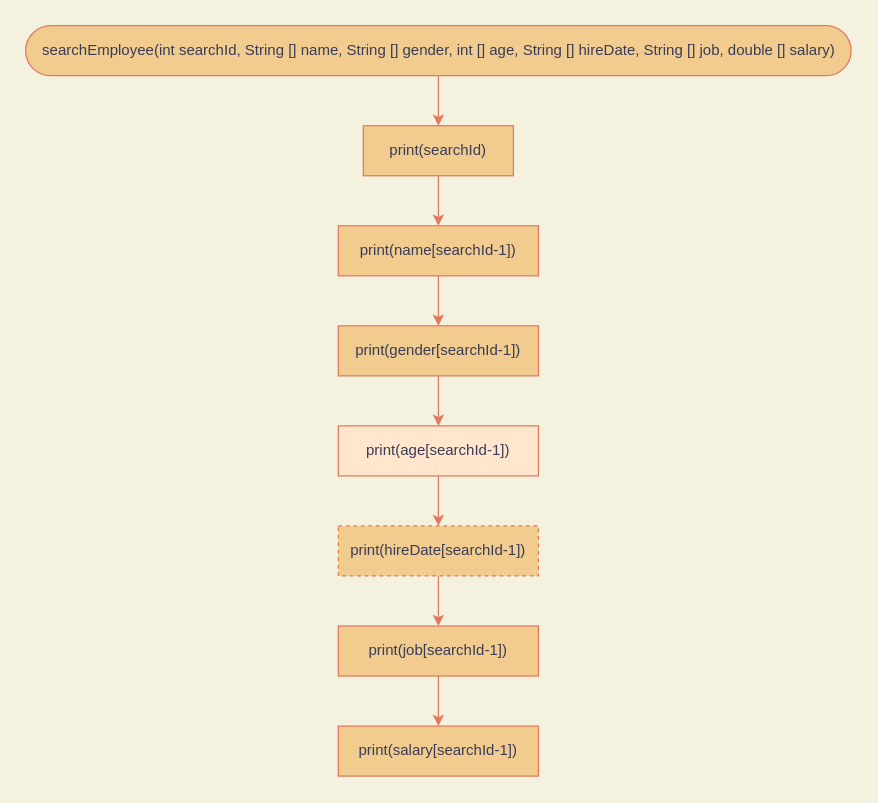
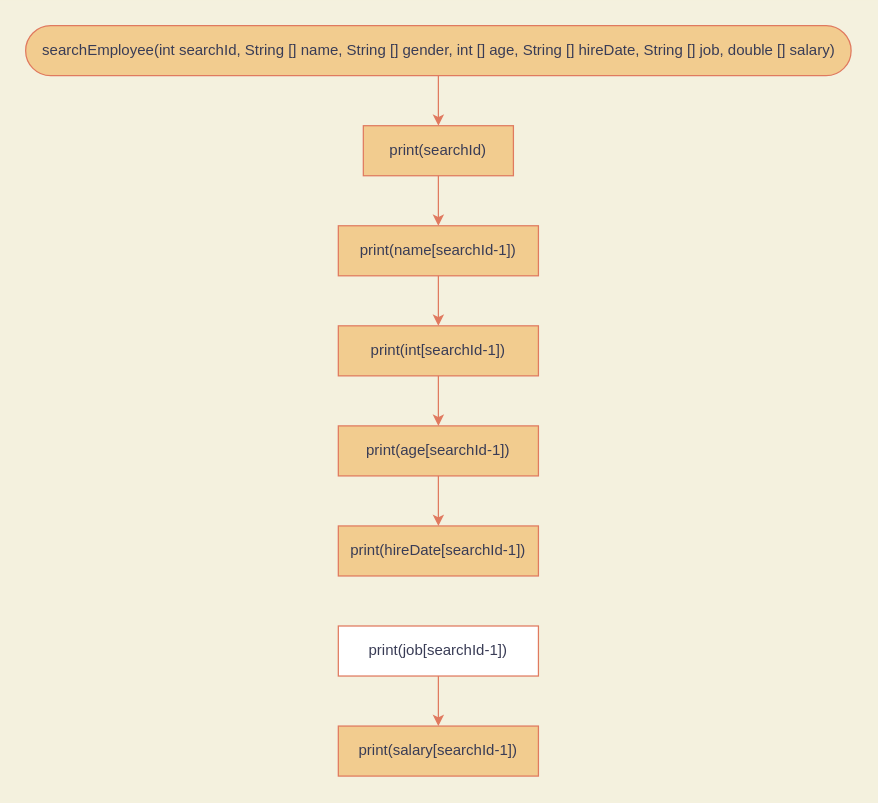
(438, 351) -> (438, 351)
(438, 451) -> (438, 451)
(438, 551) -> (438, 551)
(438, 597) -> none
(438, 651) -> (438, 651)
